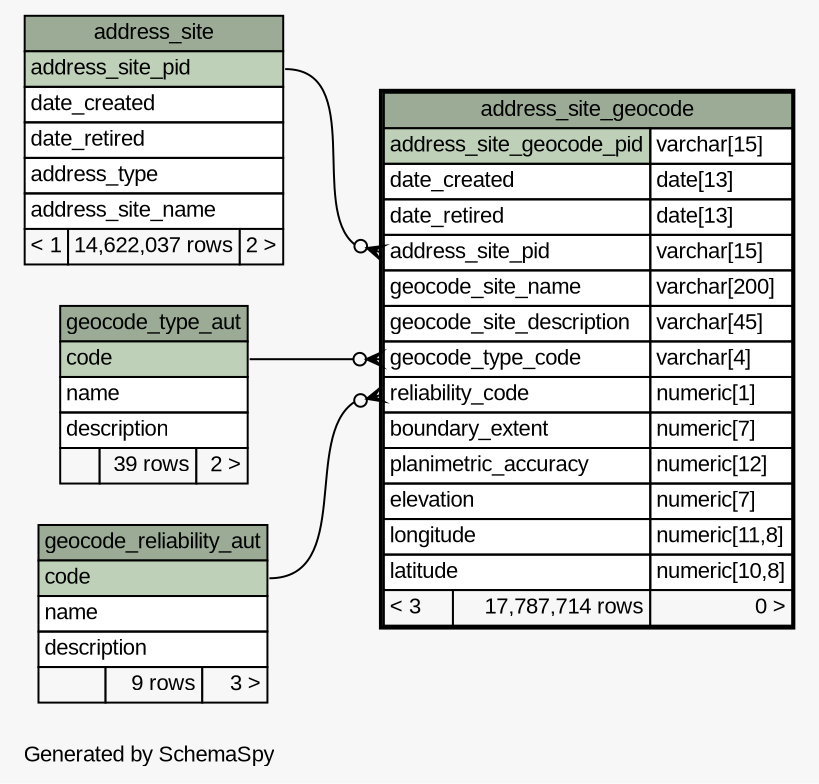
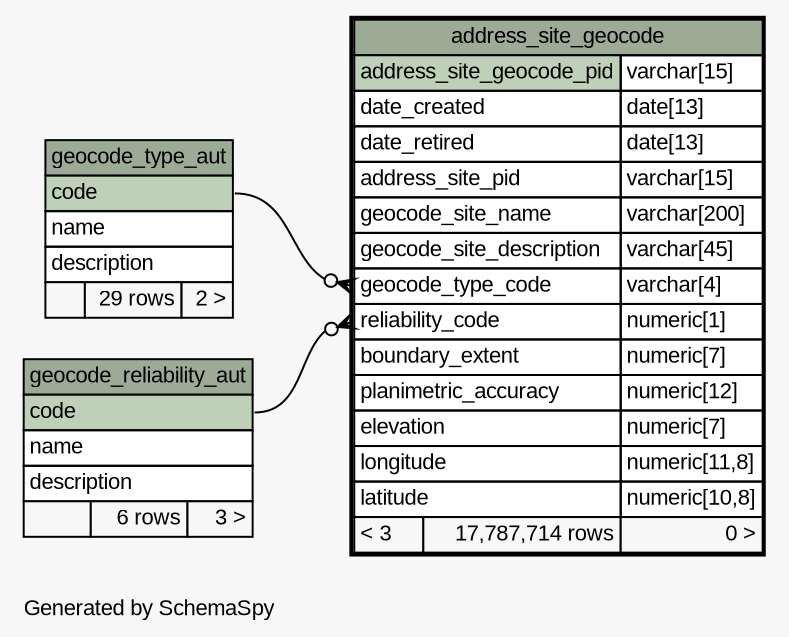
(153, 140) -> none
(152, 465) -> (137, 299)
(164, 684) -> (149, 518)
